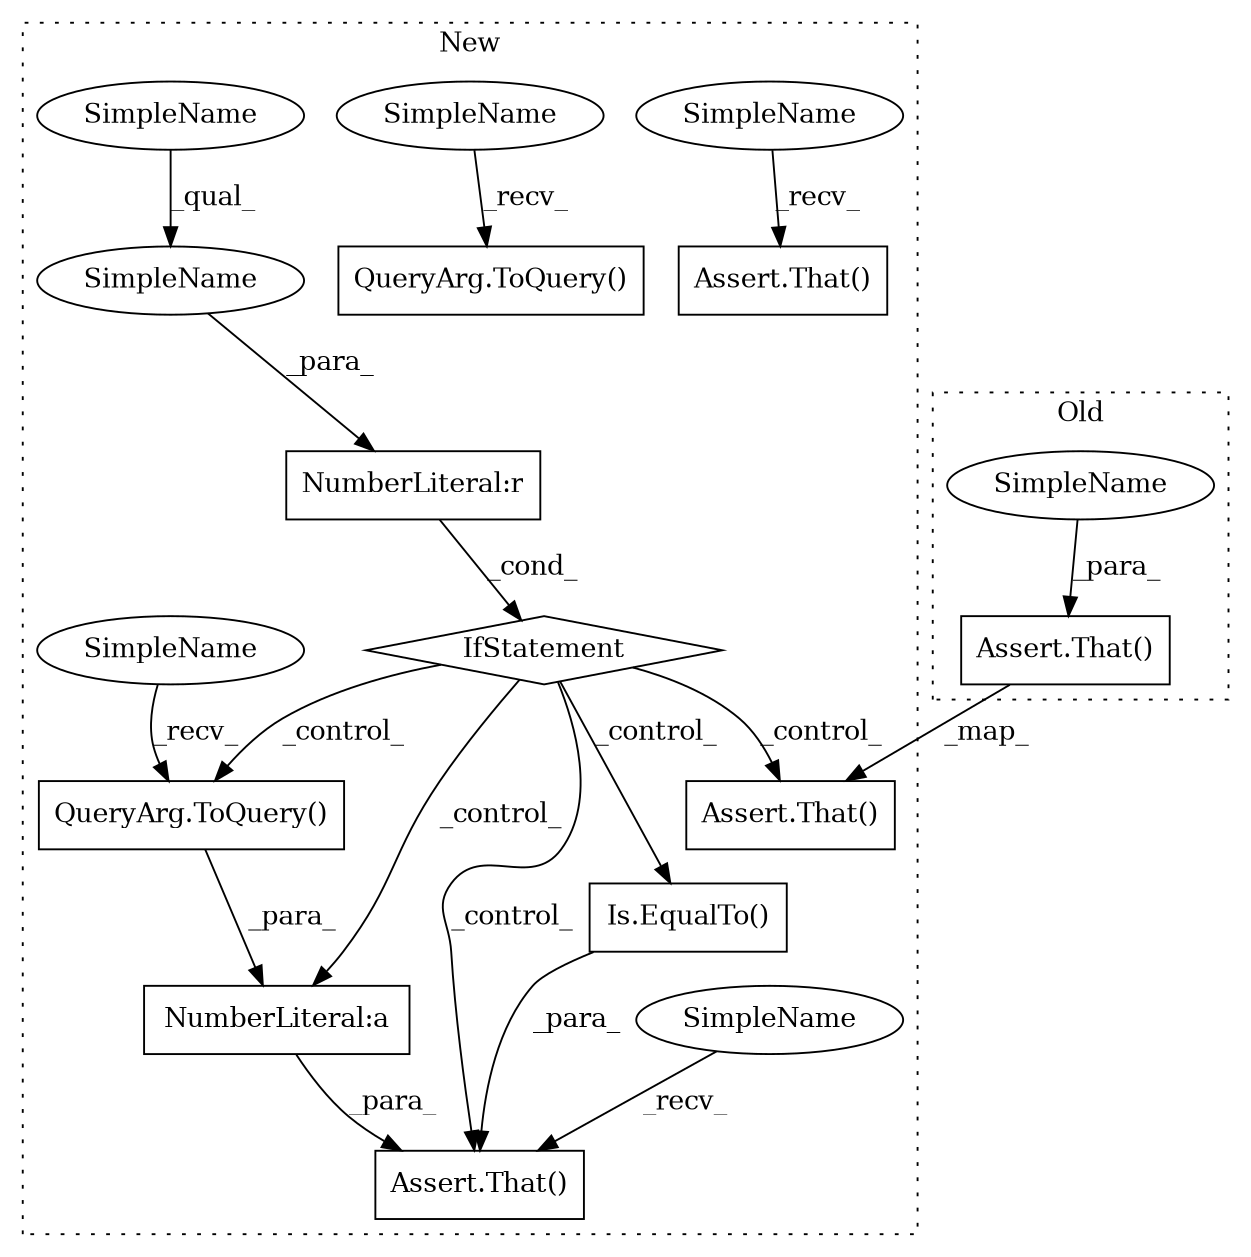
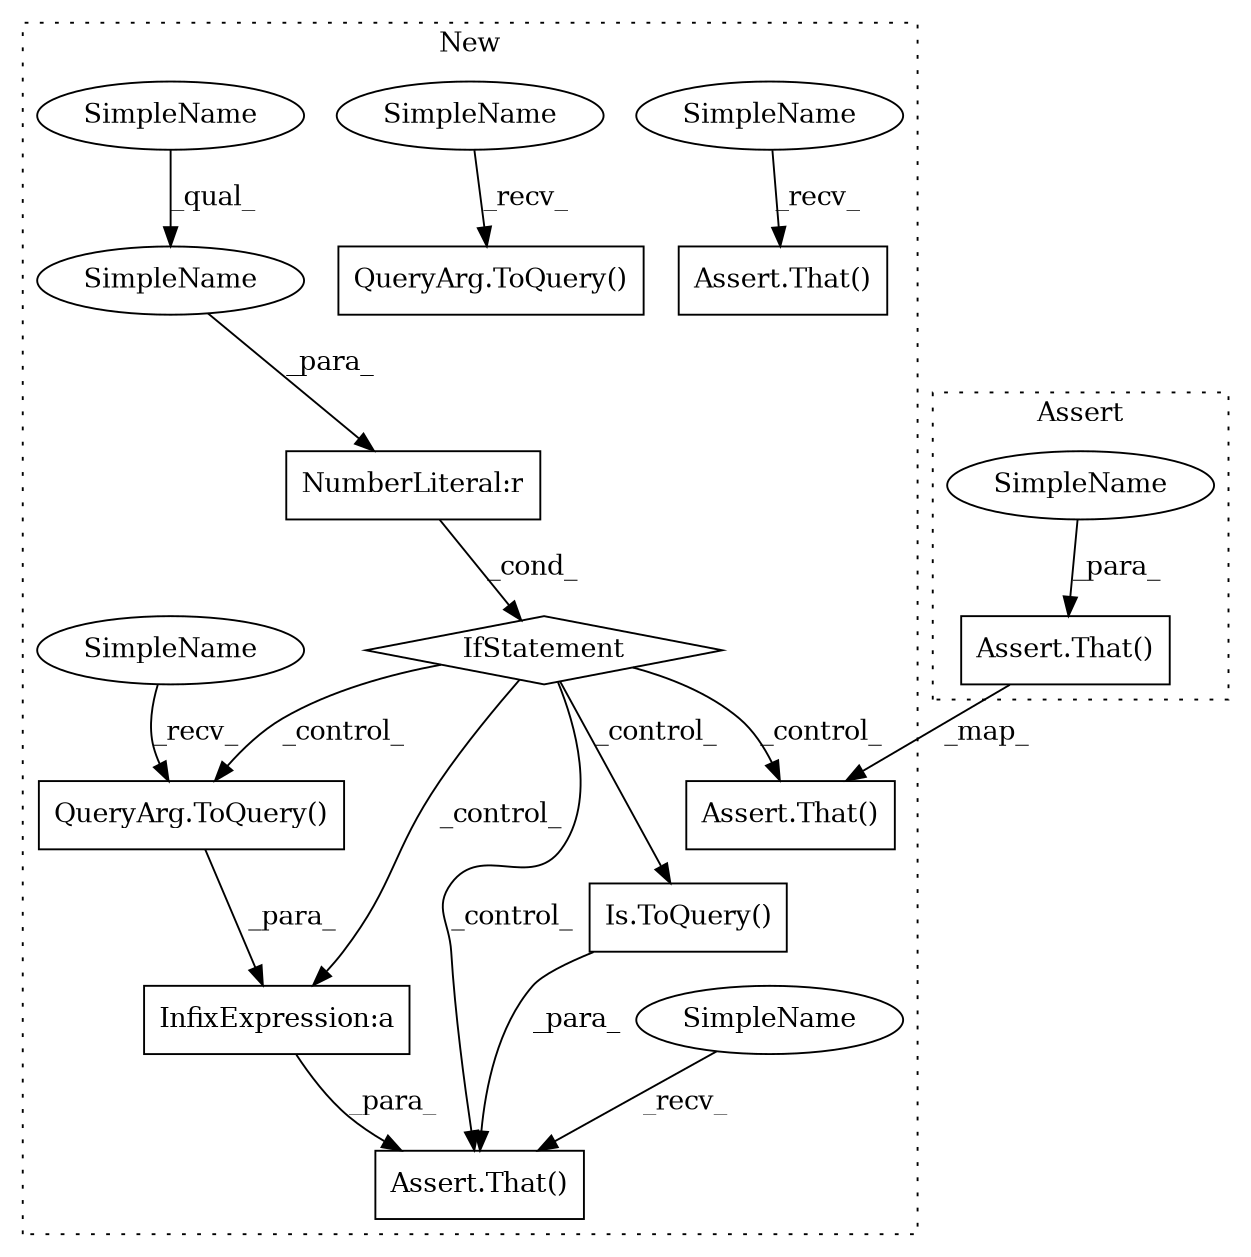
(1081, 414) -> (1081, 414)
(688, 918) -> (688, 918)
(277, 1020) -> (277, 1020)
